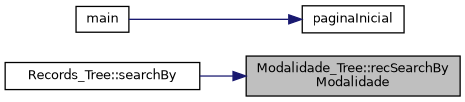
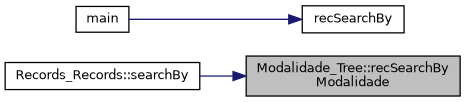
(353, 19) -> (353, 19)
(102, 76) -> (102, 76)
